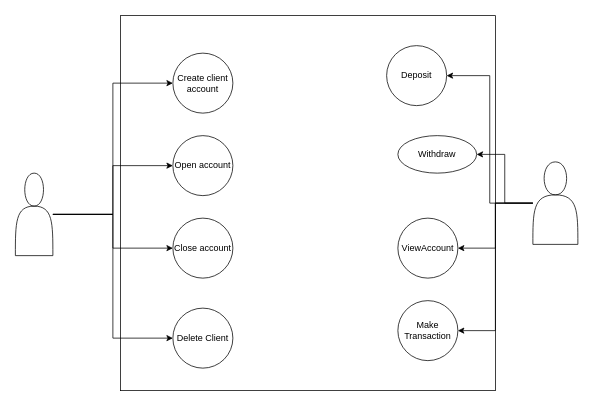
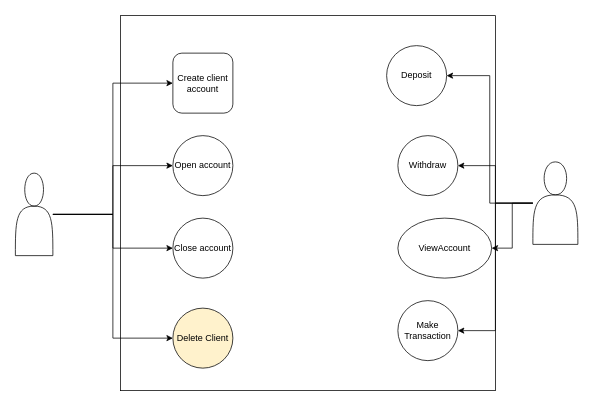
(203, 83) -> (203, 83)
(437, 154) -> (428, 165)
(428, 248) -> (445, 248)
(203, 338) -> (203, 338)
